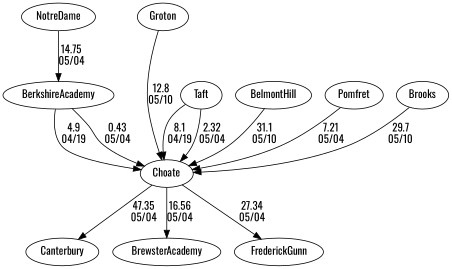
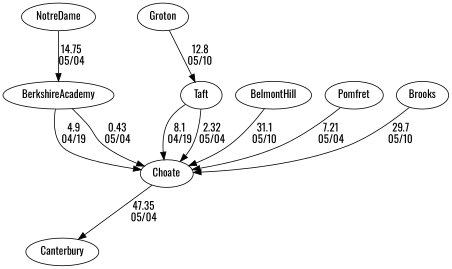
(147, 92) -> (180, 53)
(167, 252) -> none
(279, 252) -> none
